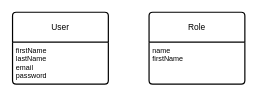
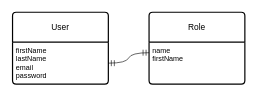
none -> (129, 58)
